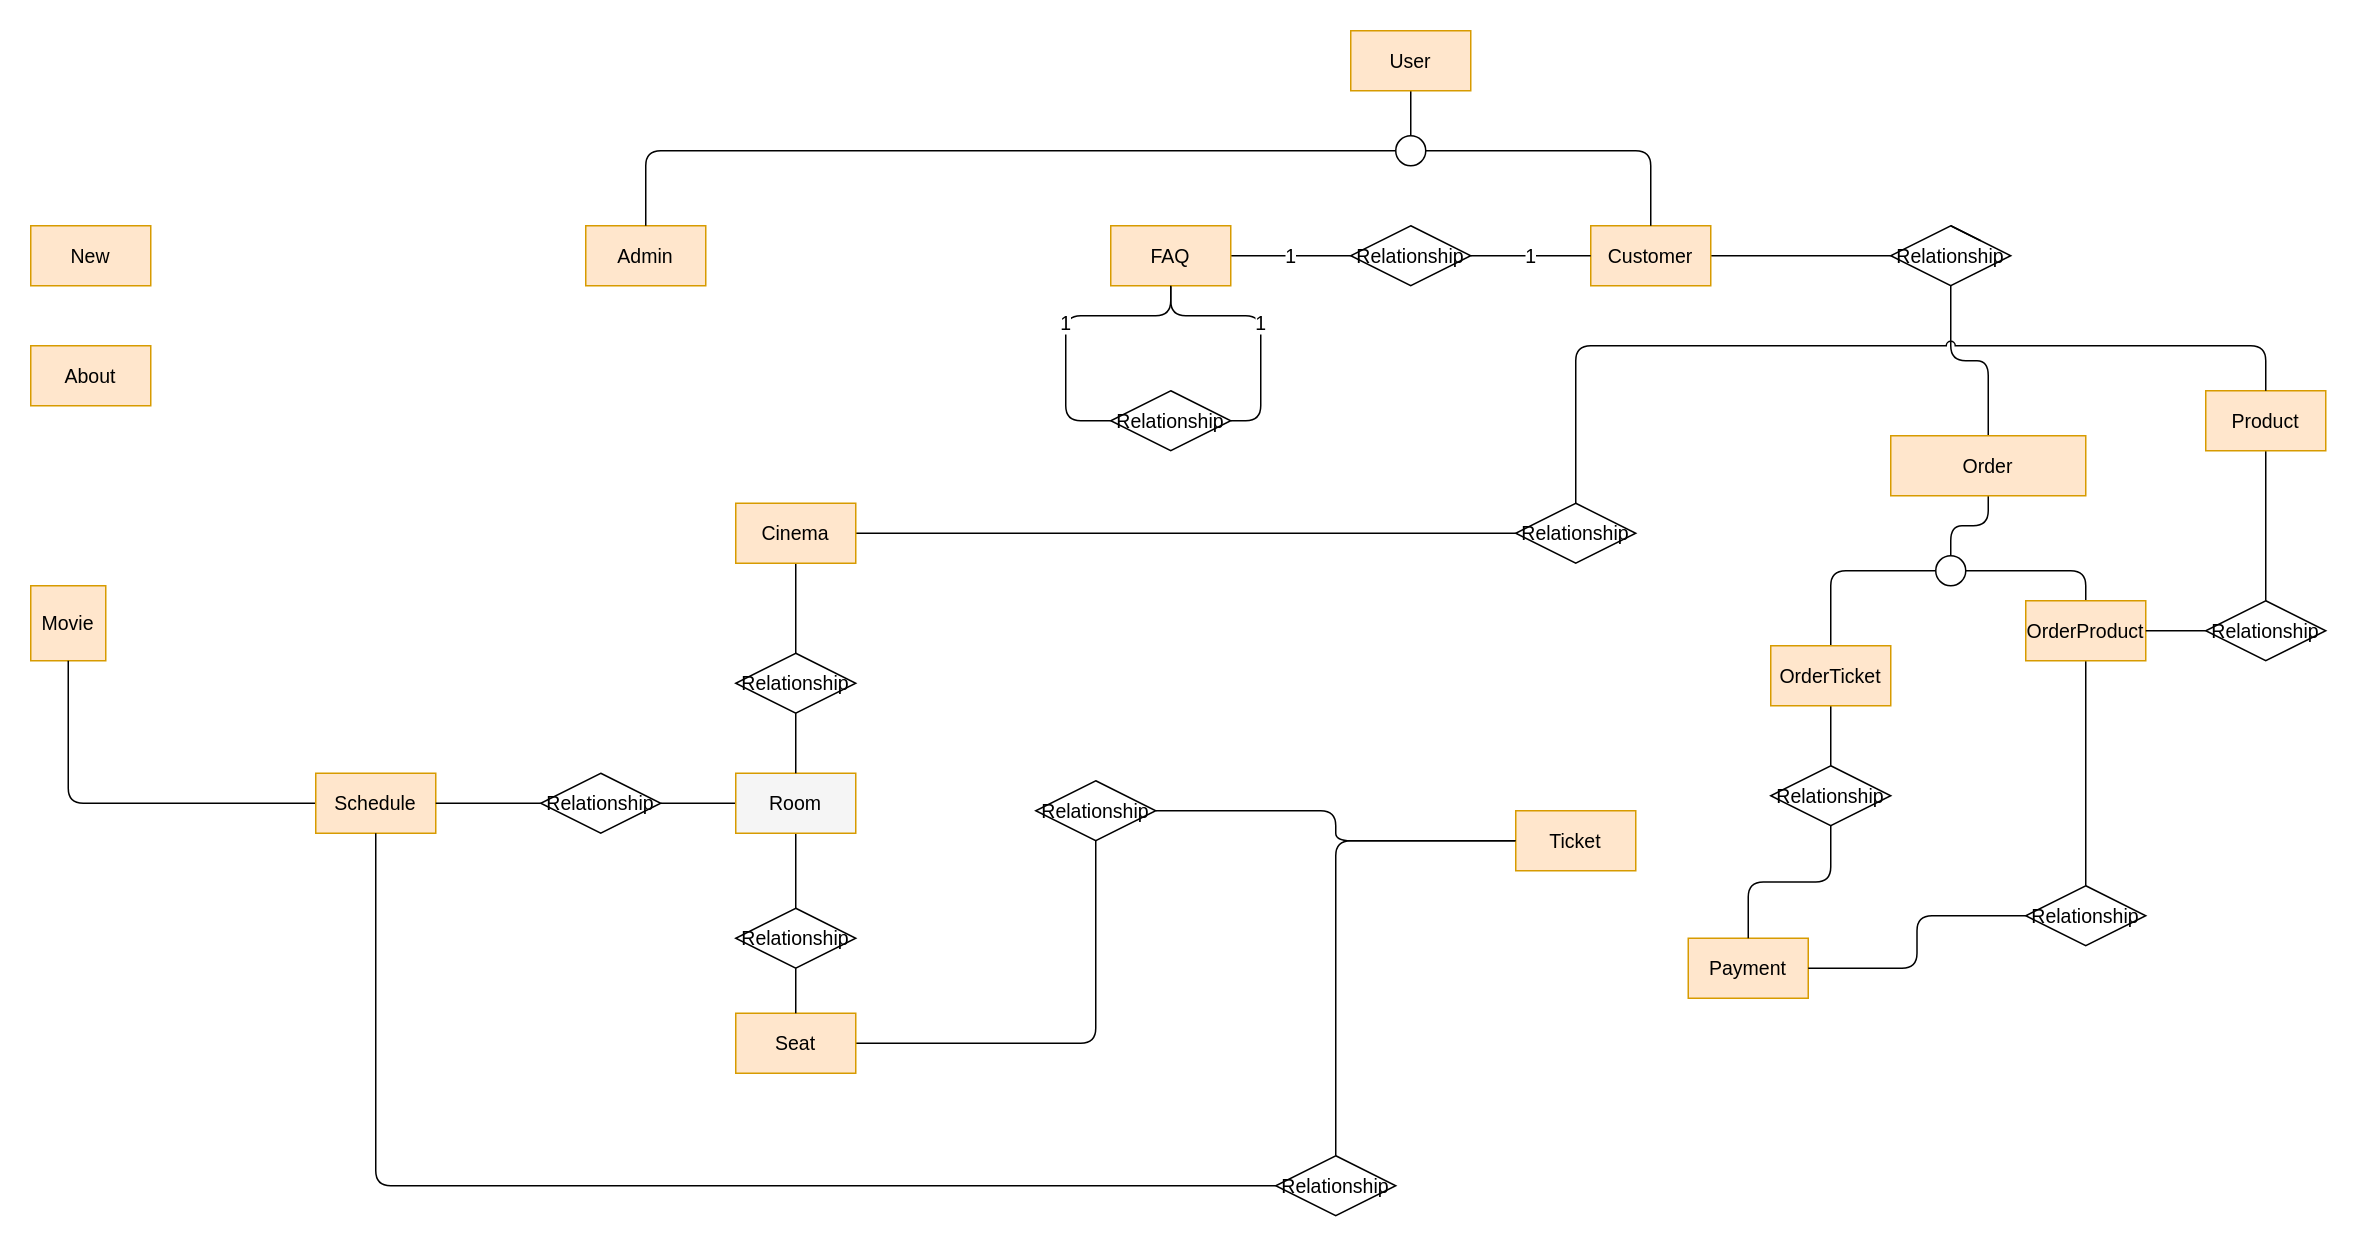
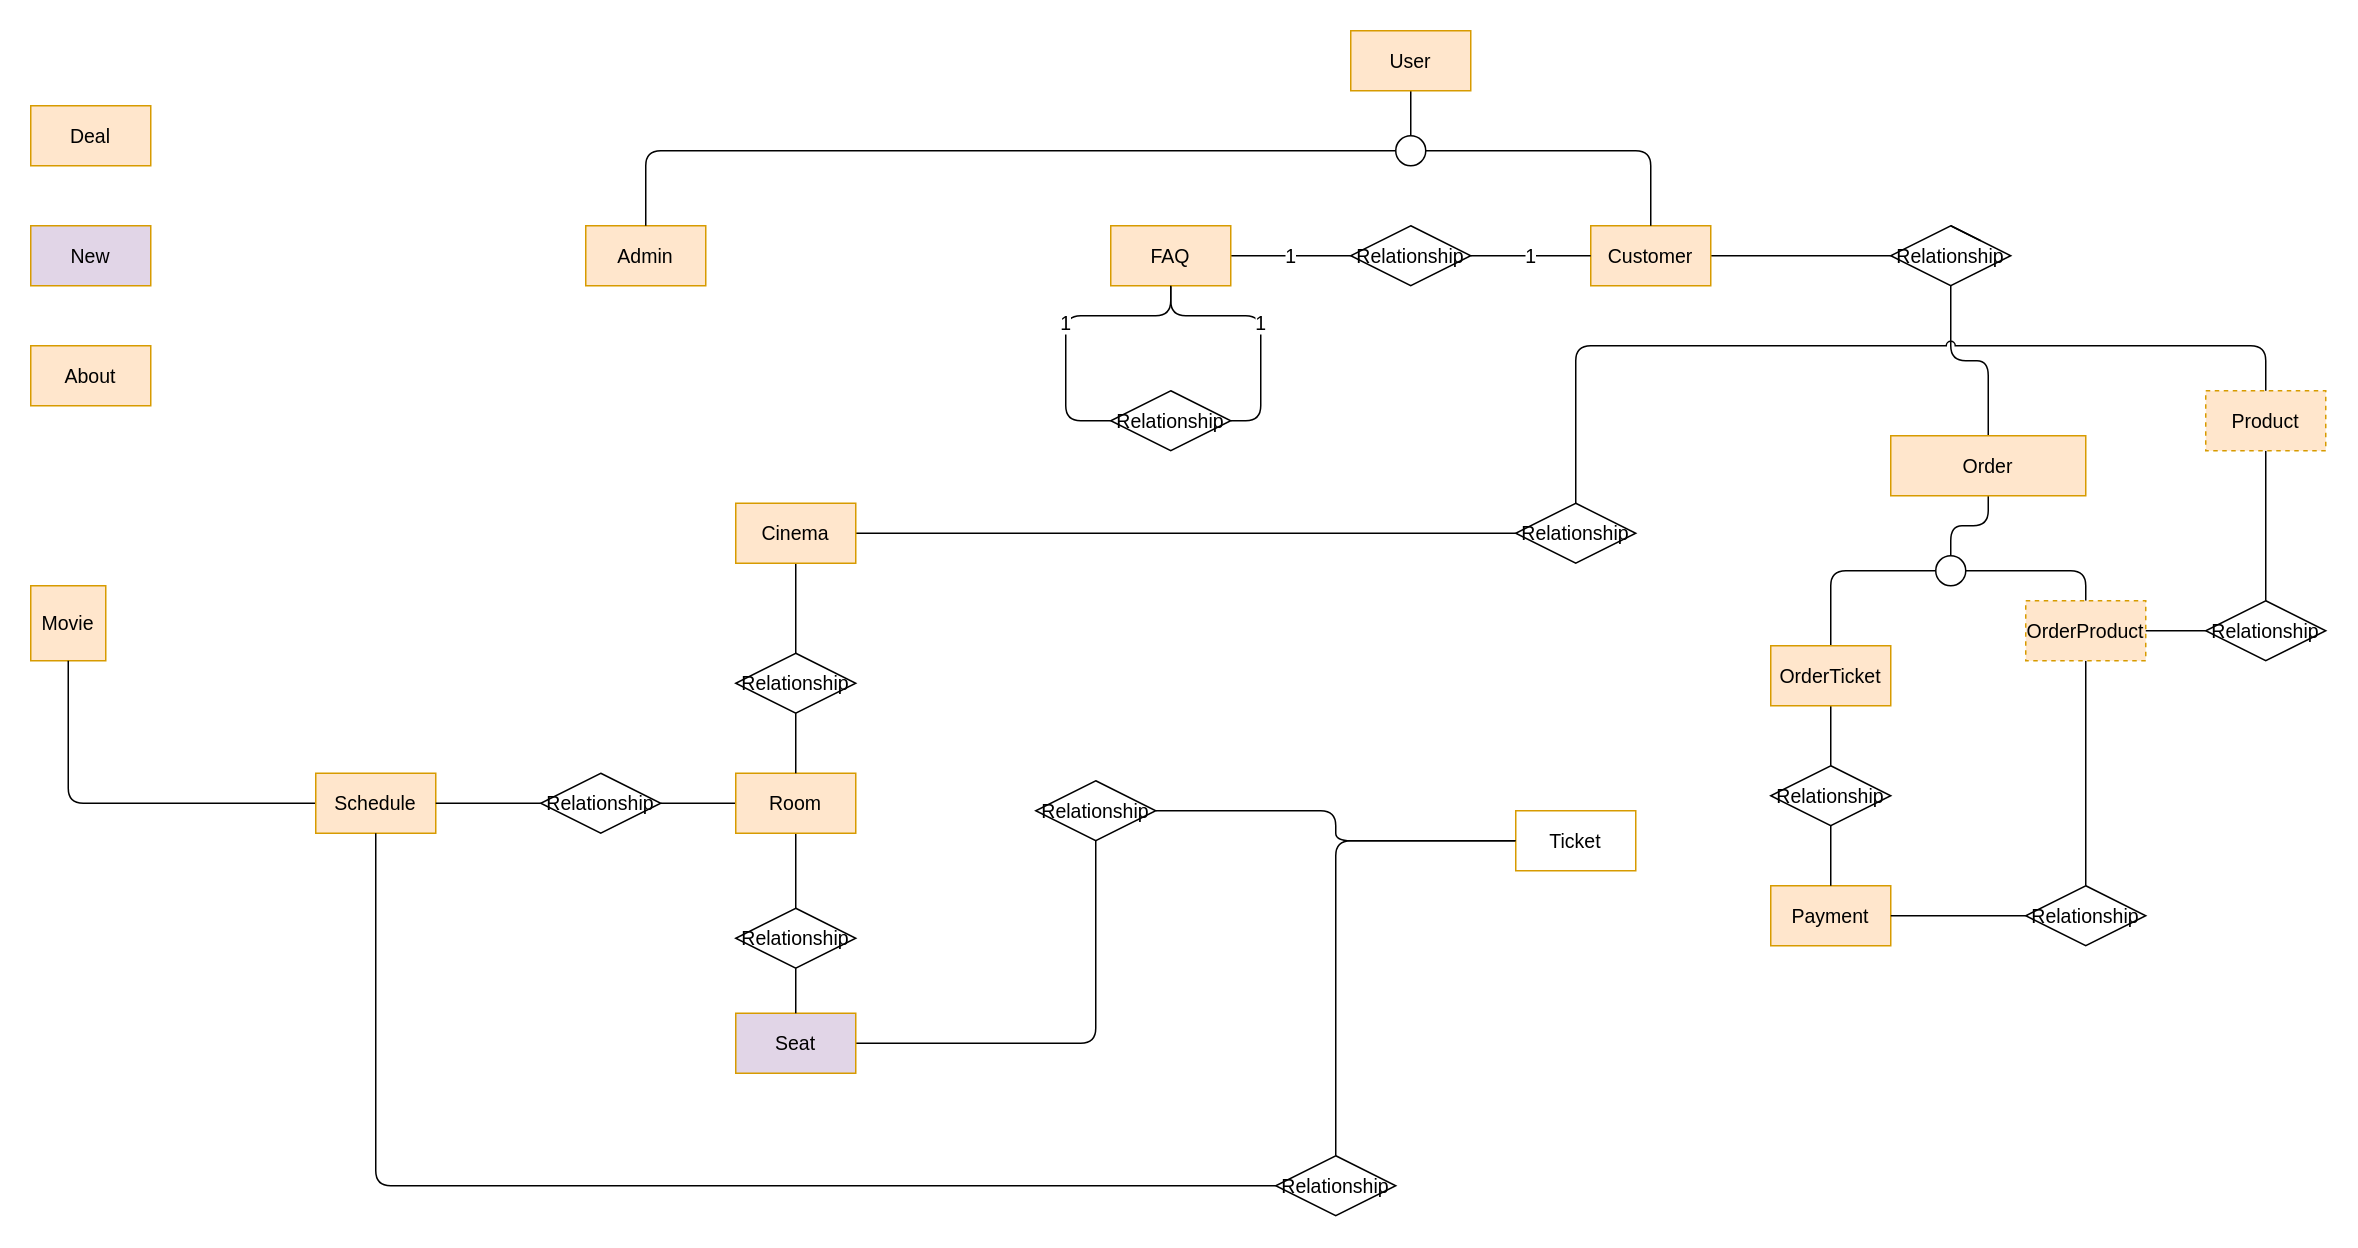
none -> (91, 136)
(91, 256) -> (91, 256)
(2266, 421) -> (2266, 421)
(2086, 631) -> (2086, 631)
(796, 803) -> (796, 803)
(1576, 841) -> (1576, 841)
(1748, 968) -> (1831, 916)
(796, 1043) -> (796, 1043)
